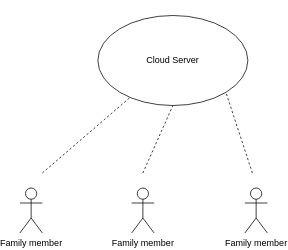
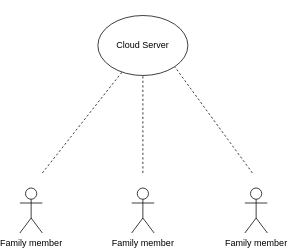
(173, 60) -> (143, 45)
